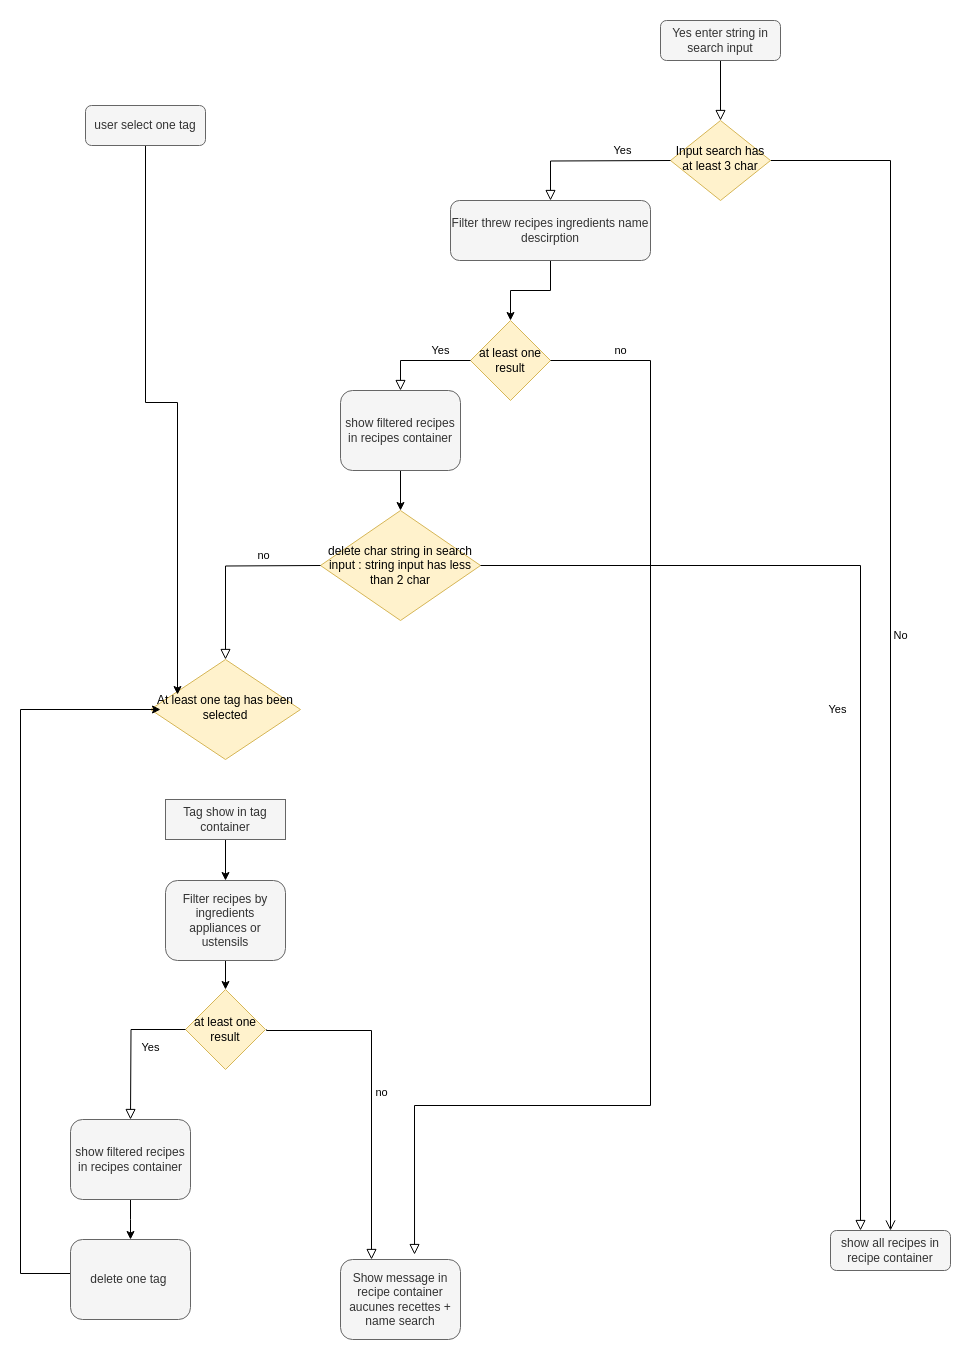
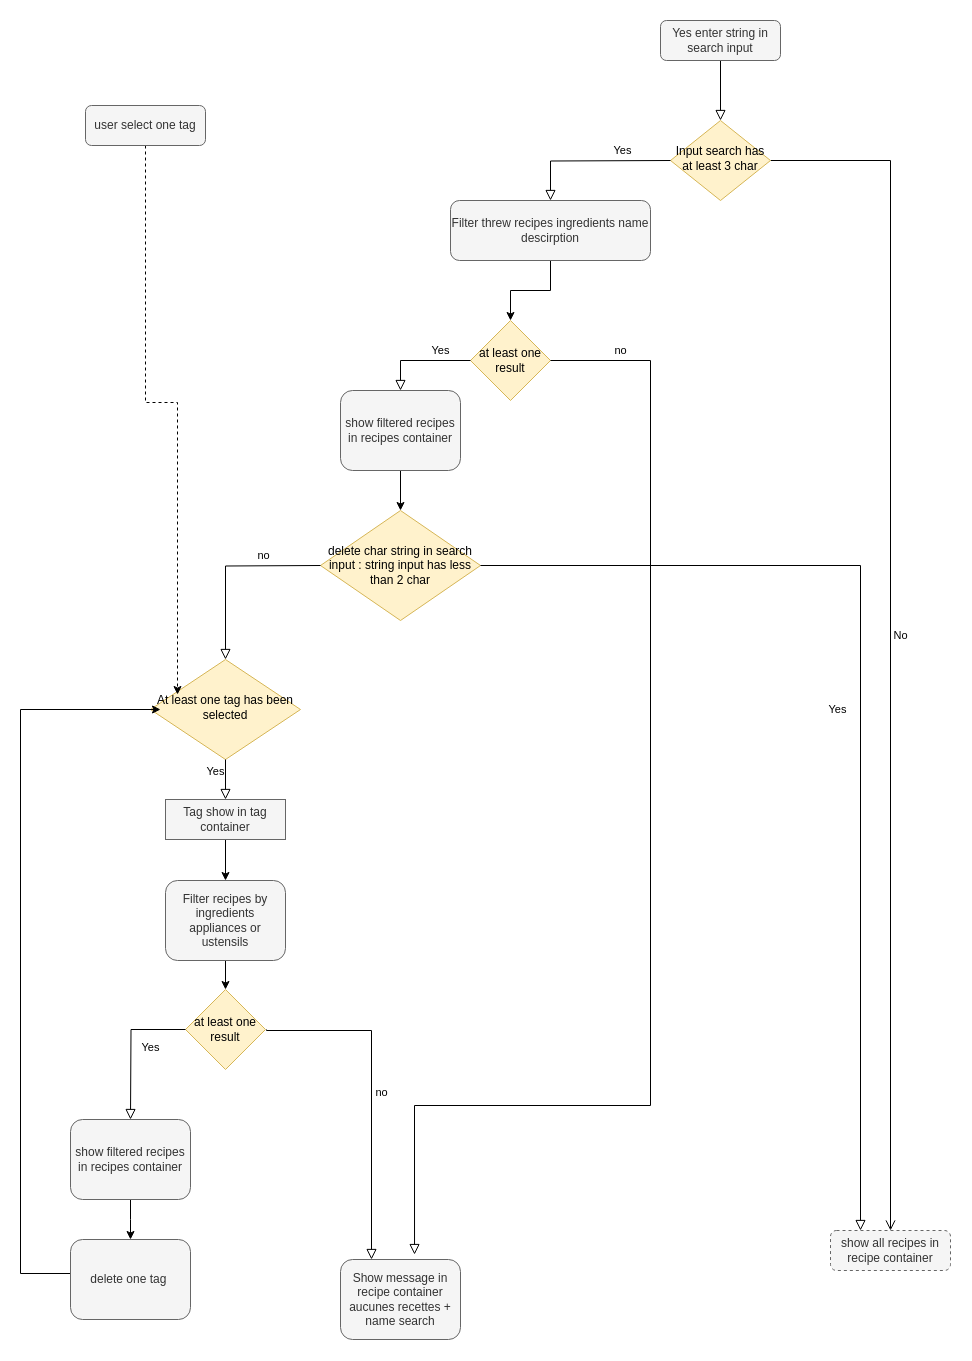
(176, 403) -> (176, 403)
none -> (226, 774)
(891, 1251) -> (891, 1251)
